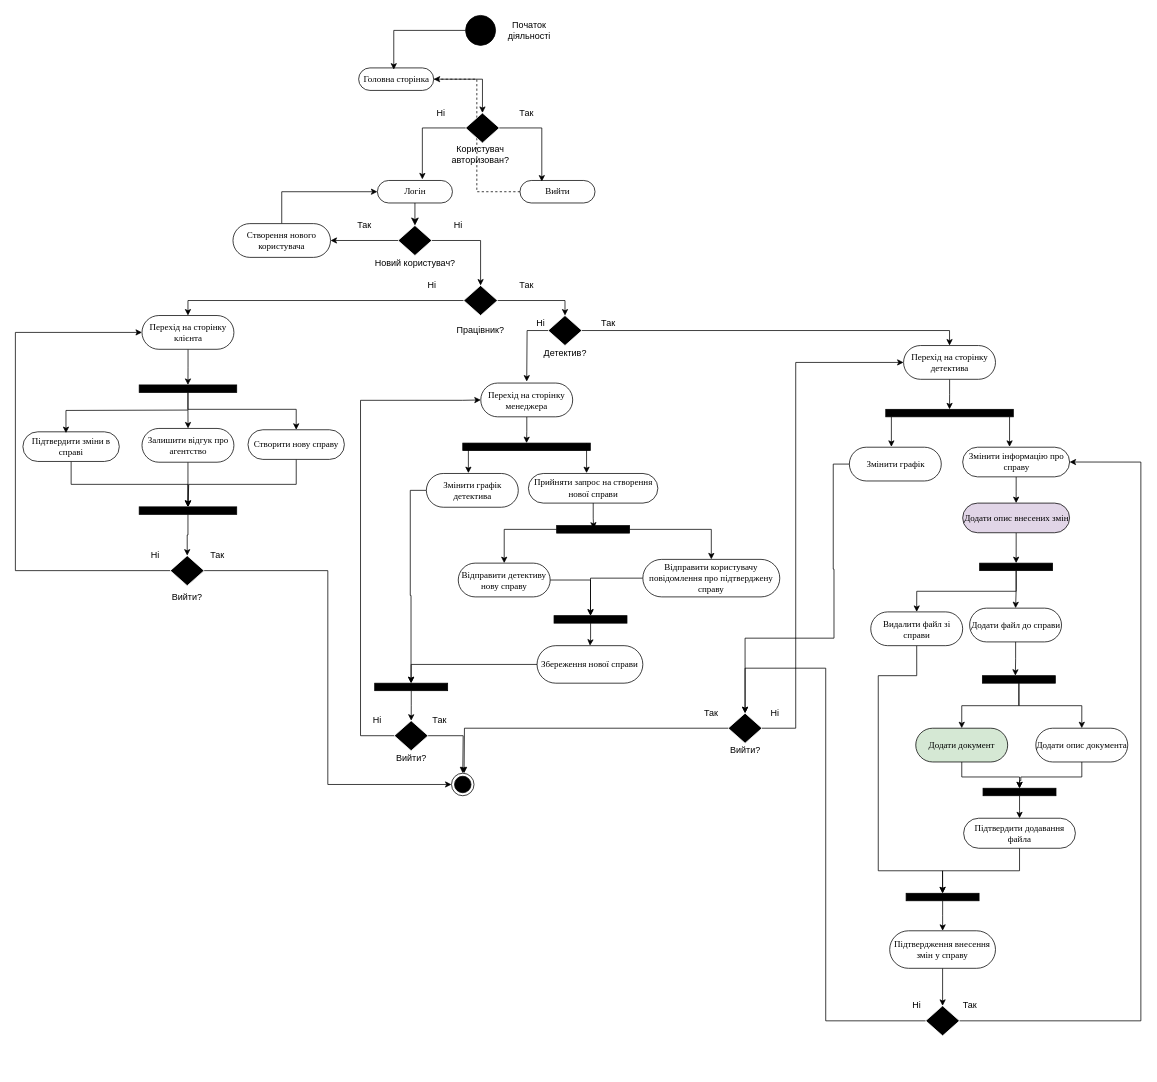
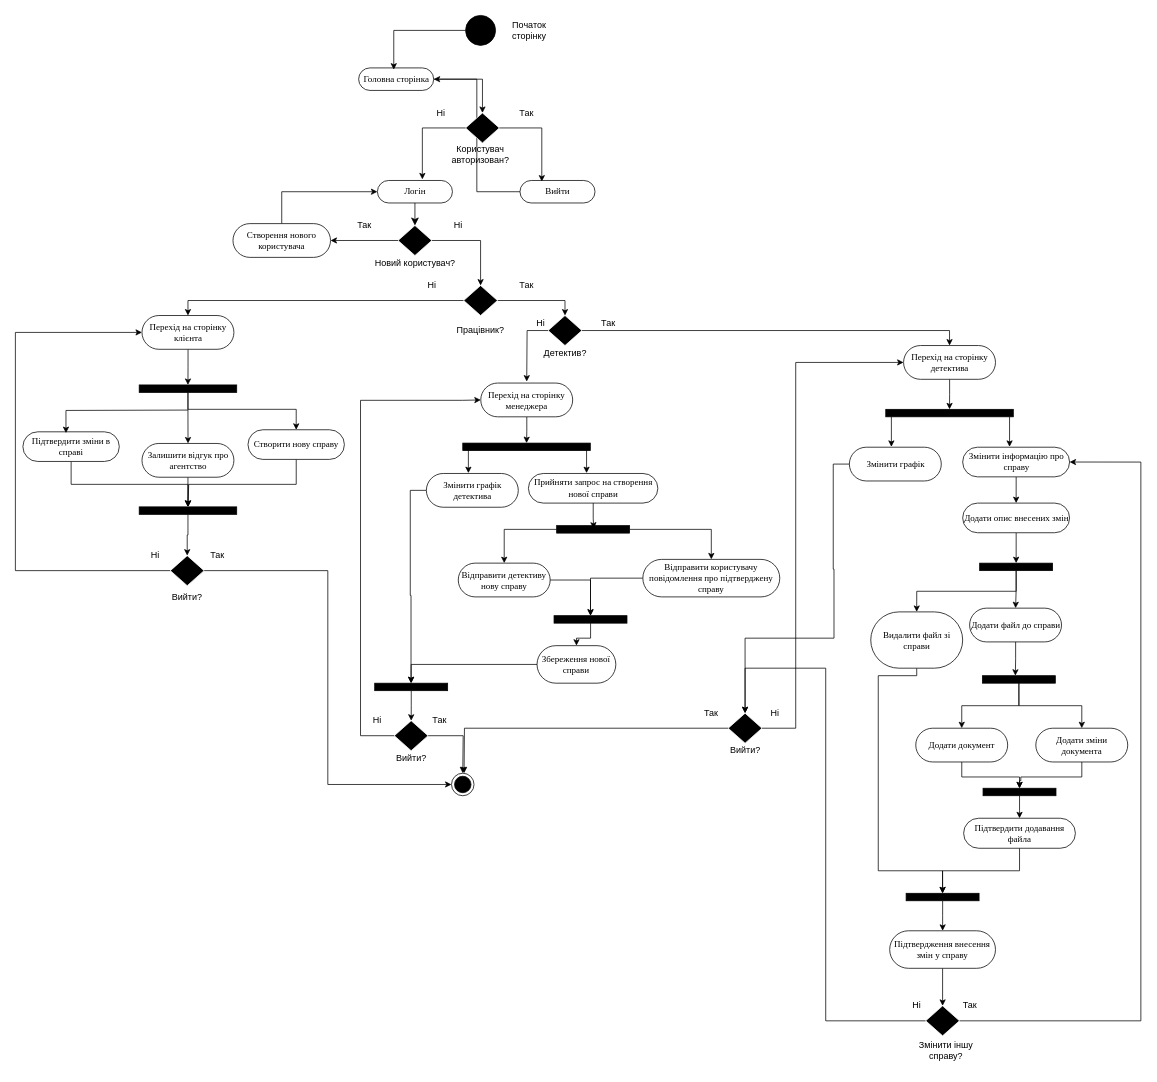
(529, 30) -> (529, 30)
(477, 187) -> (477, 187)
(188, 445) -> (188, 460)
(1016, 518) -> (1016, 518)
(916, 629) -> (916, 640)
(590, 664) -> (576, 664)
(961, 745) -> (961, 745)
(1082, 745) -> (1082, 745)
none -> (946, 1050)
